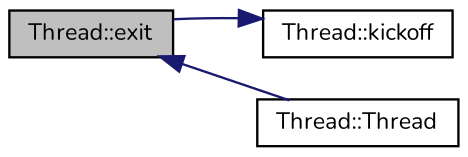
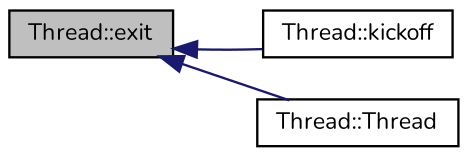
(206, 18) -> (230, 50)
